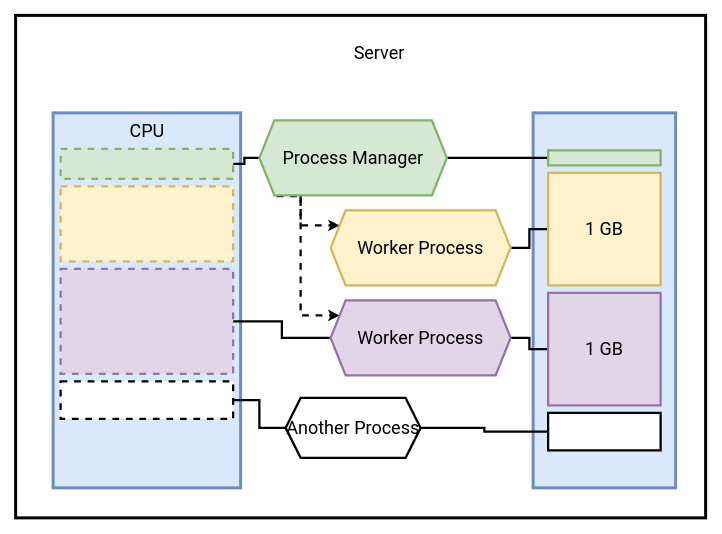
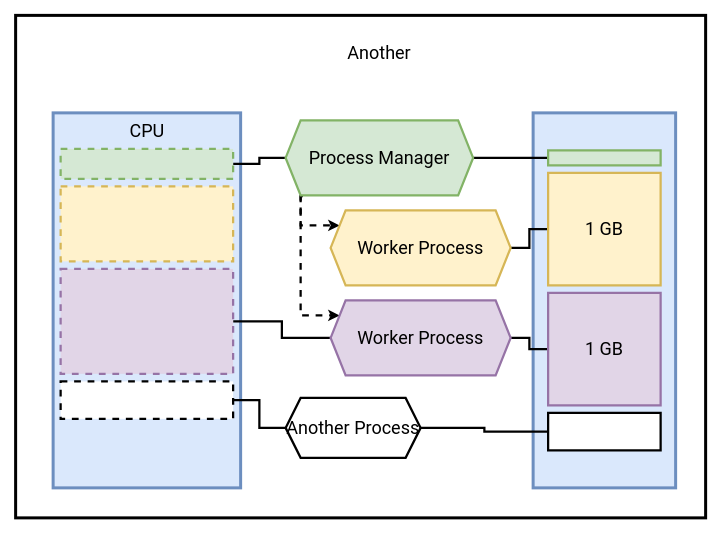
(379, 53) -> (379, 53)
(353, 158) -> (379, 158)
